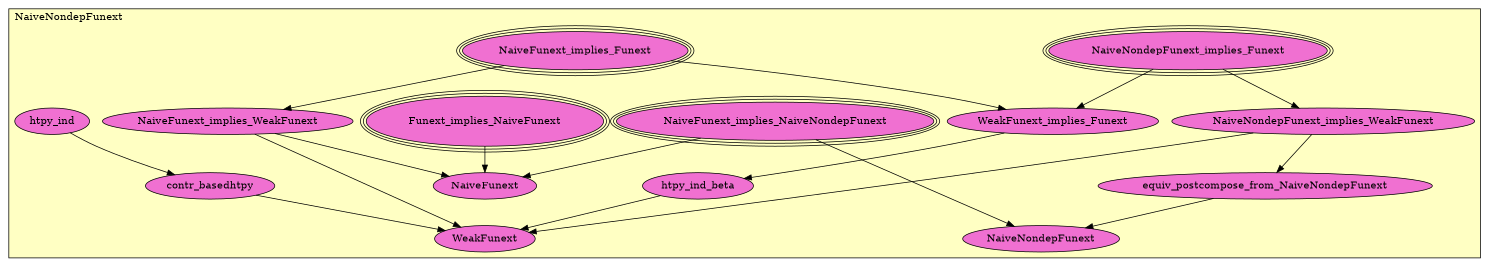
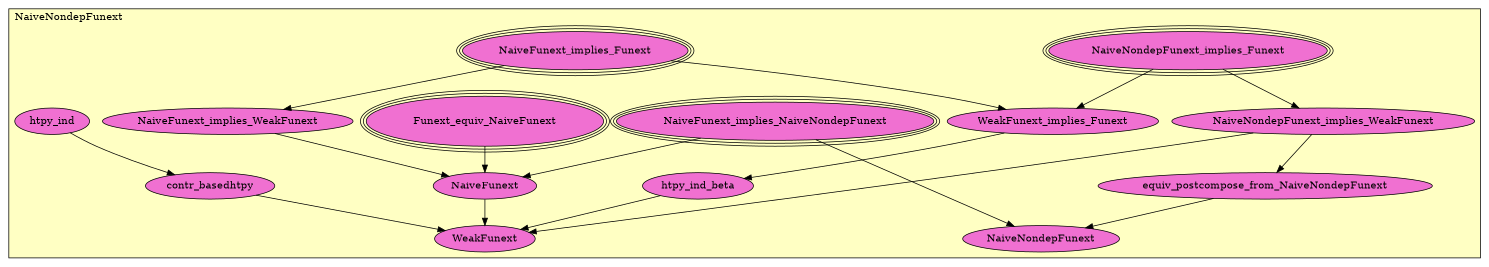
(485, 121) -> (485, 121)
(354, 179) -> (485, 209)
